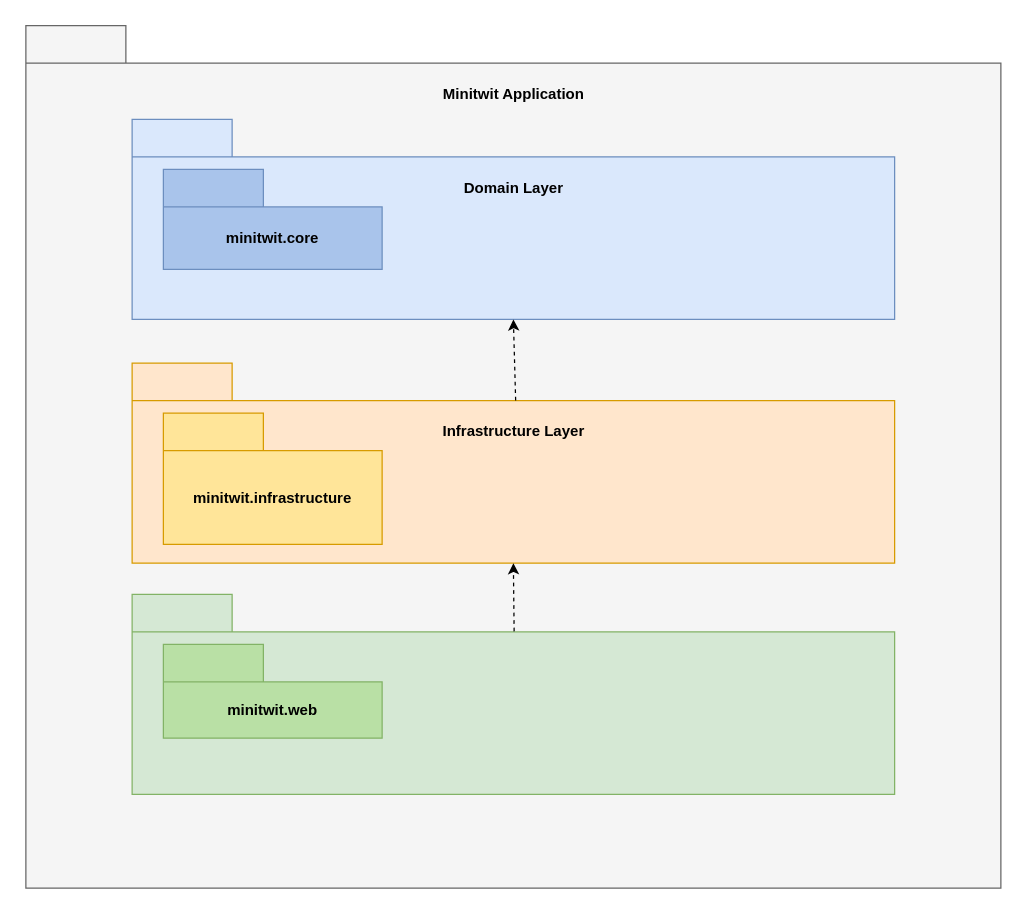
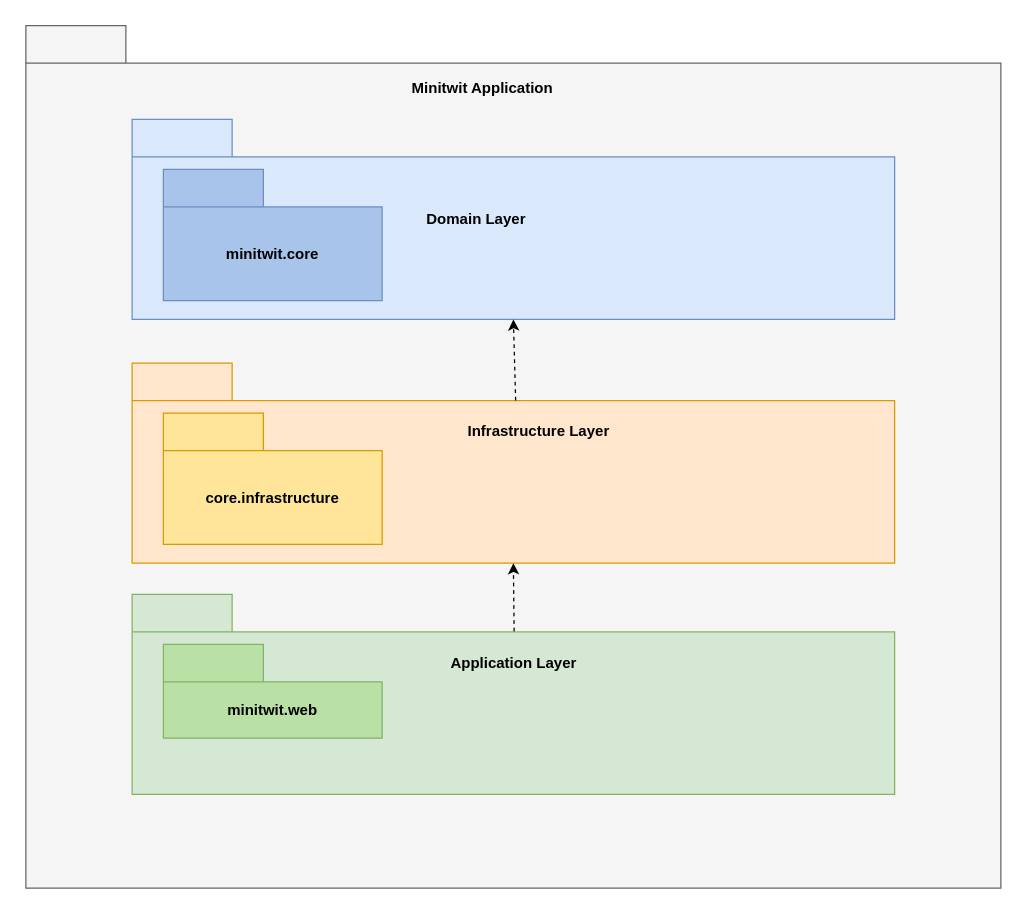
(513, 94) -> (482, 88)
(513, 188) -> (476, 219)
(273, 219) -> (273, 235)
(513, 432) -> (538, 432)
(273, 498) -> (273, 498)
none -> (513, 663)
